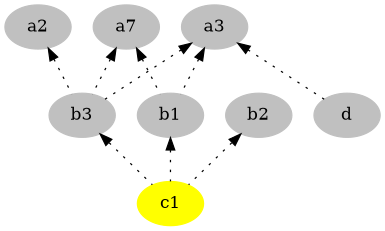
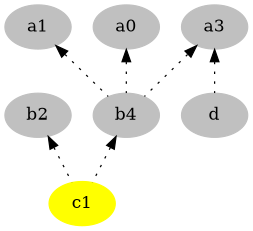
(38, 27) -> (126, 27)
(126, 27) -> (38, 27)
(82, 115) -> (126, 115)
(170, 115) -> none
